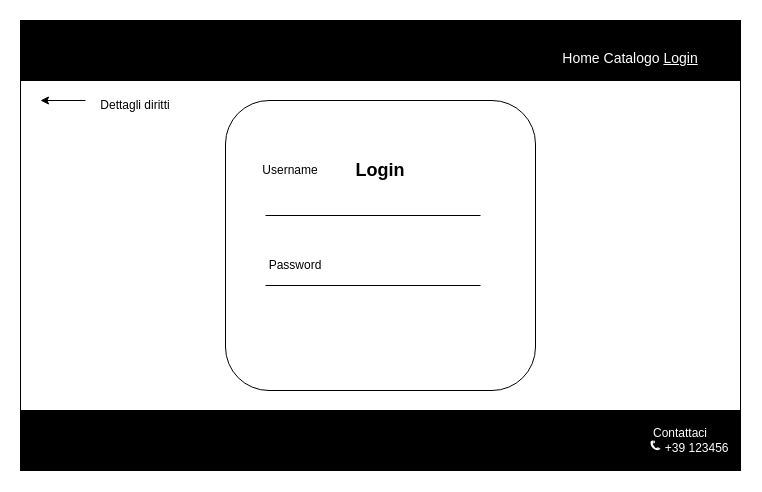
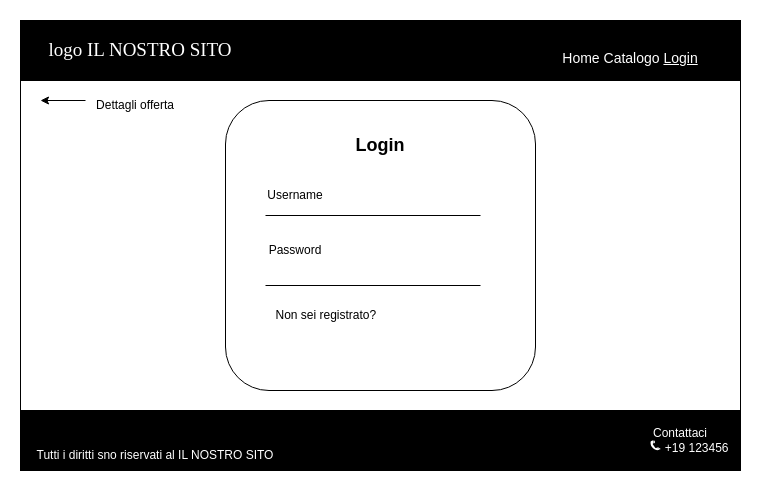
none -> (141, 51)
(136, 106) -> (136, 106)
(291, 171) -> (296, 196)
(381, 171) -> (381, 146)
(296, 266) -> (296, 251)
none -> (328, 316)
(681, 441) -> (681, 441)
none -> (156, 456)
